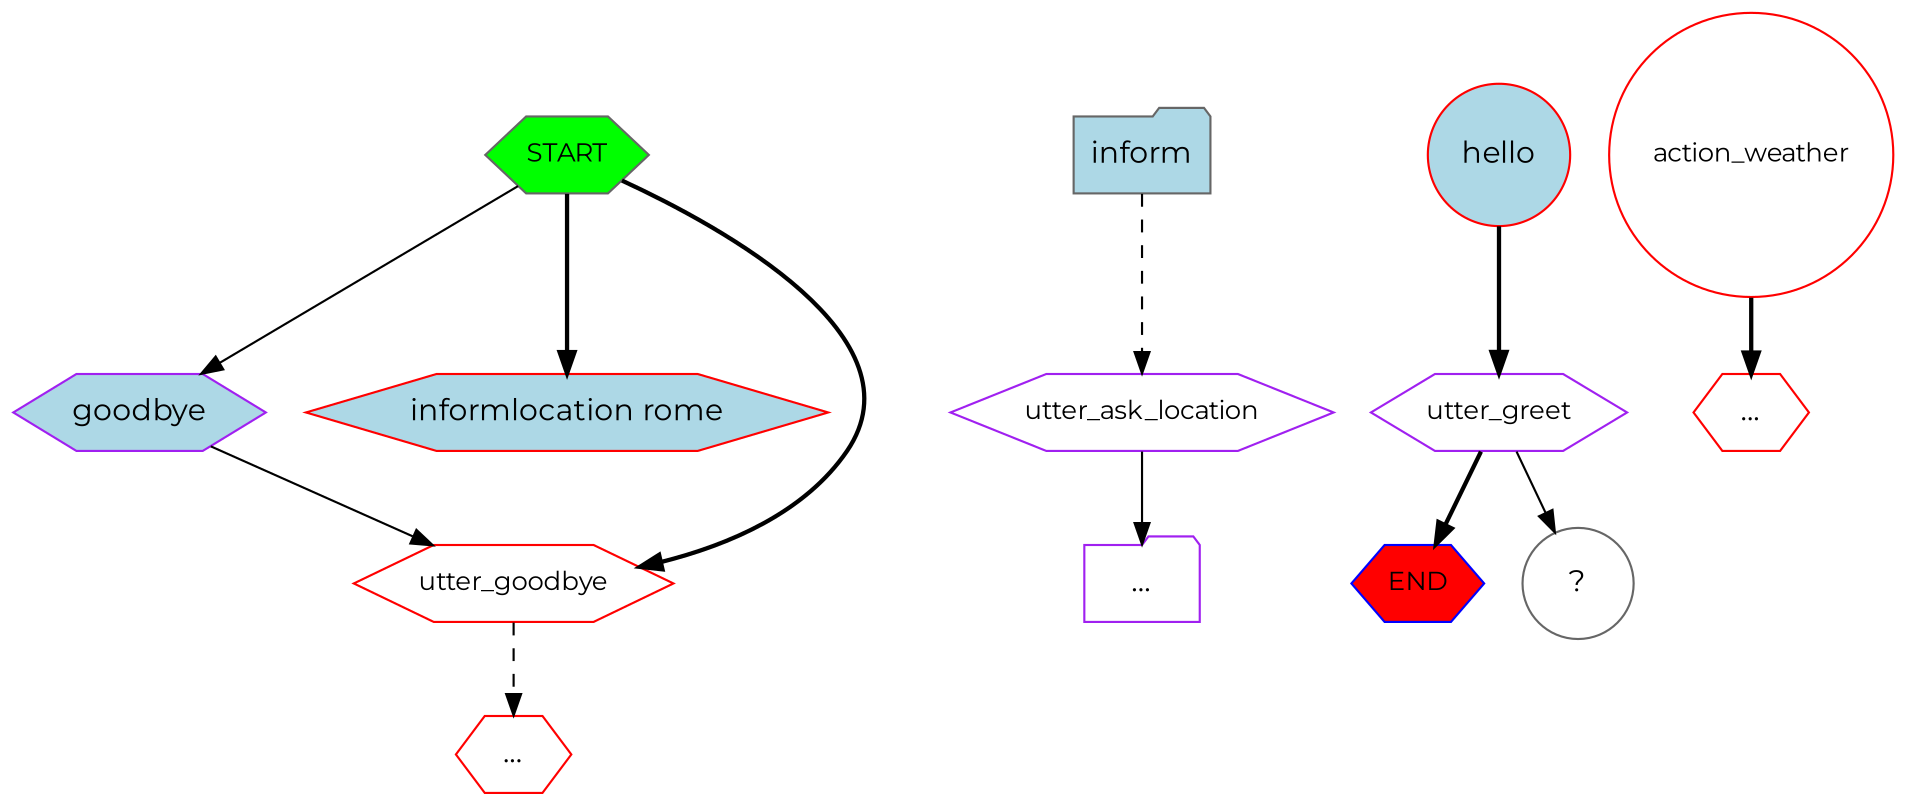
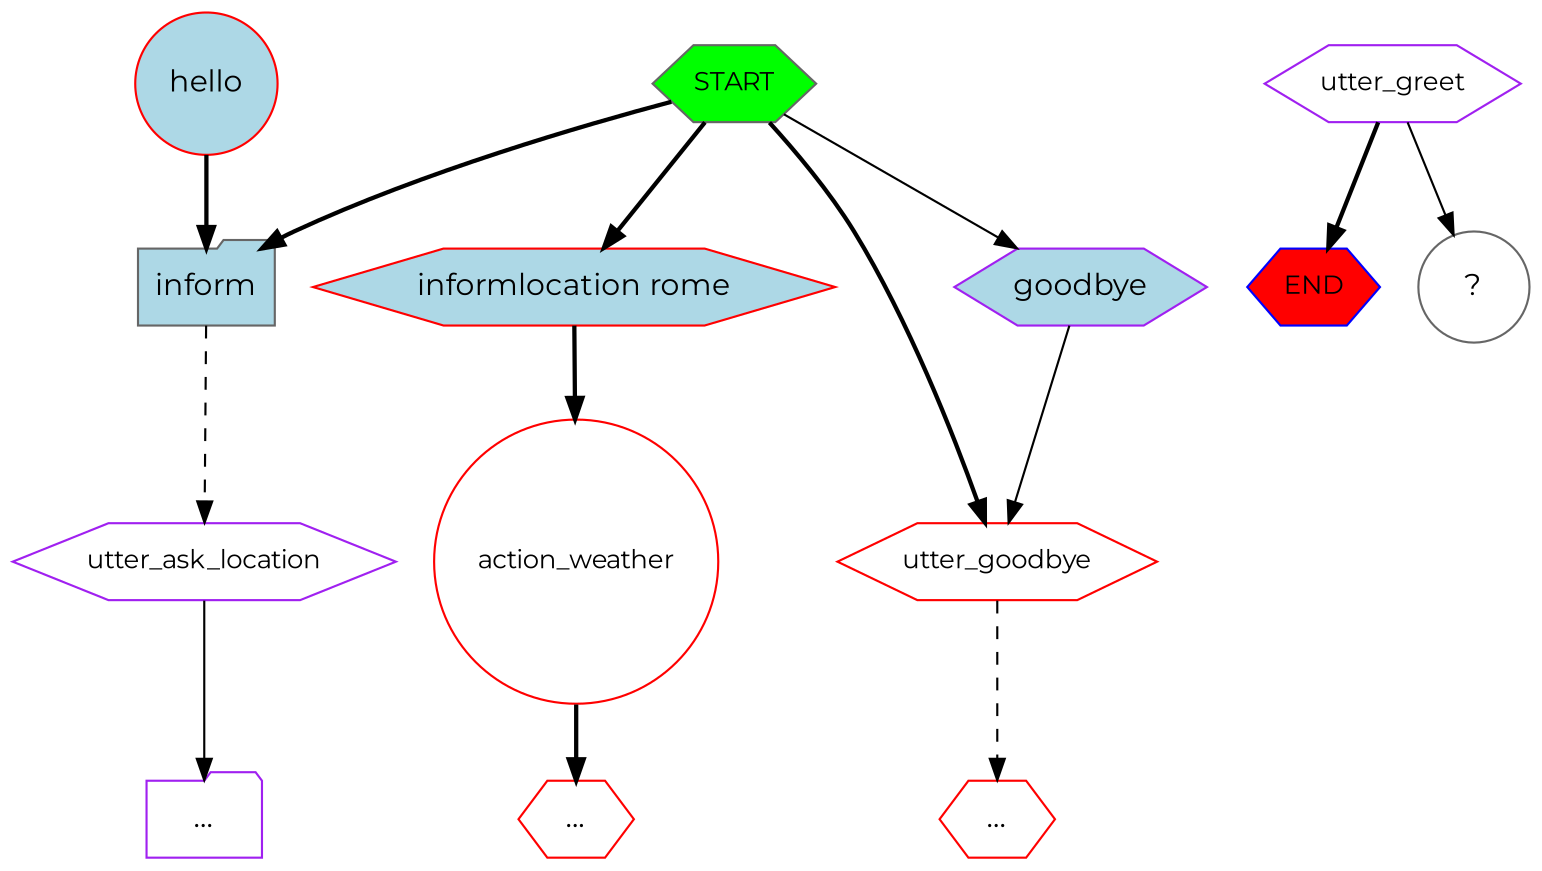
none -> (473, 161)
(1499, 289) -> (206, 191)
none -> (575, 362)
